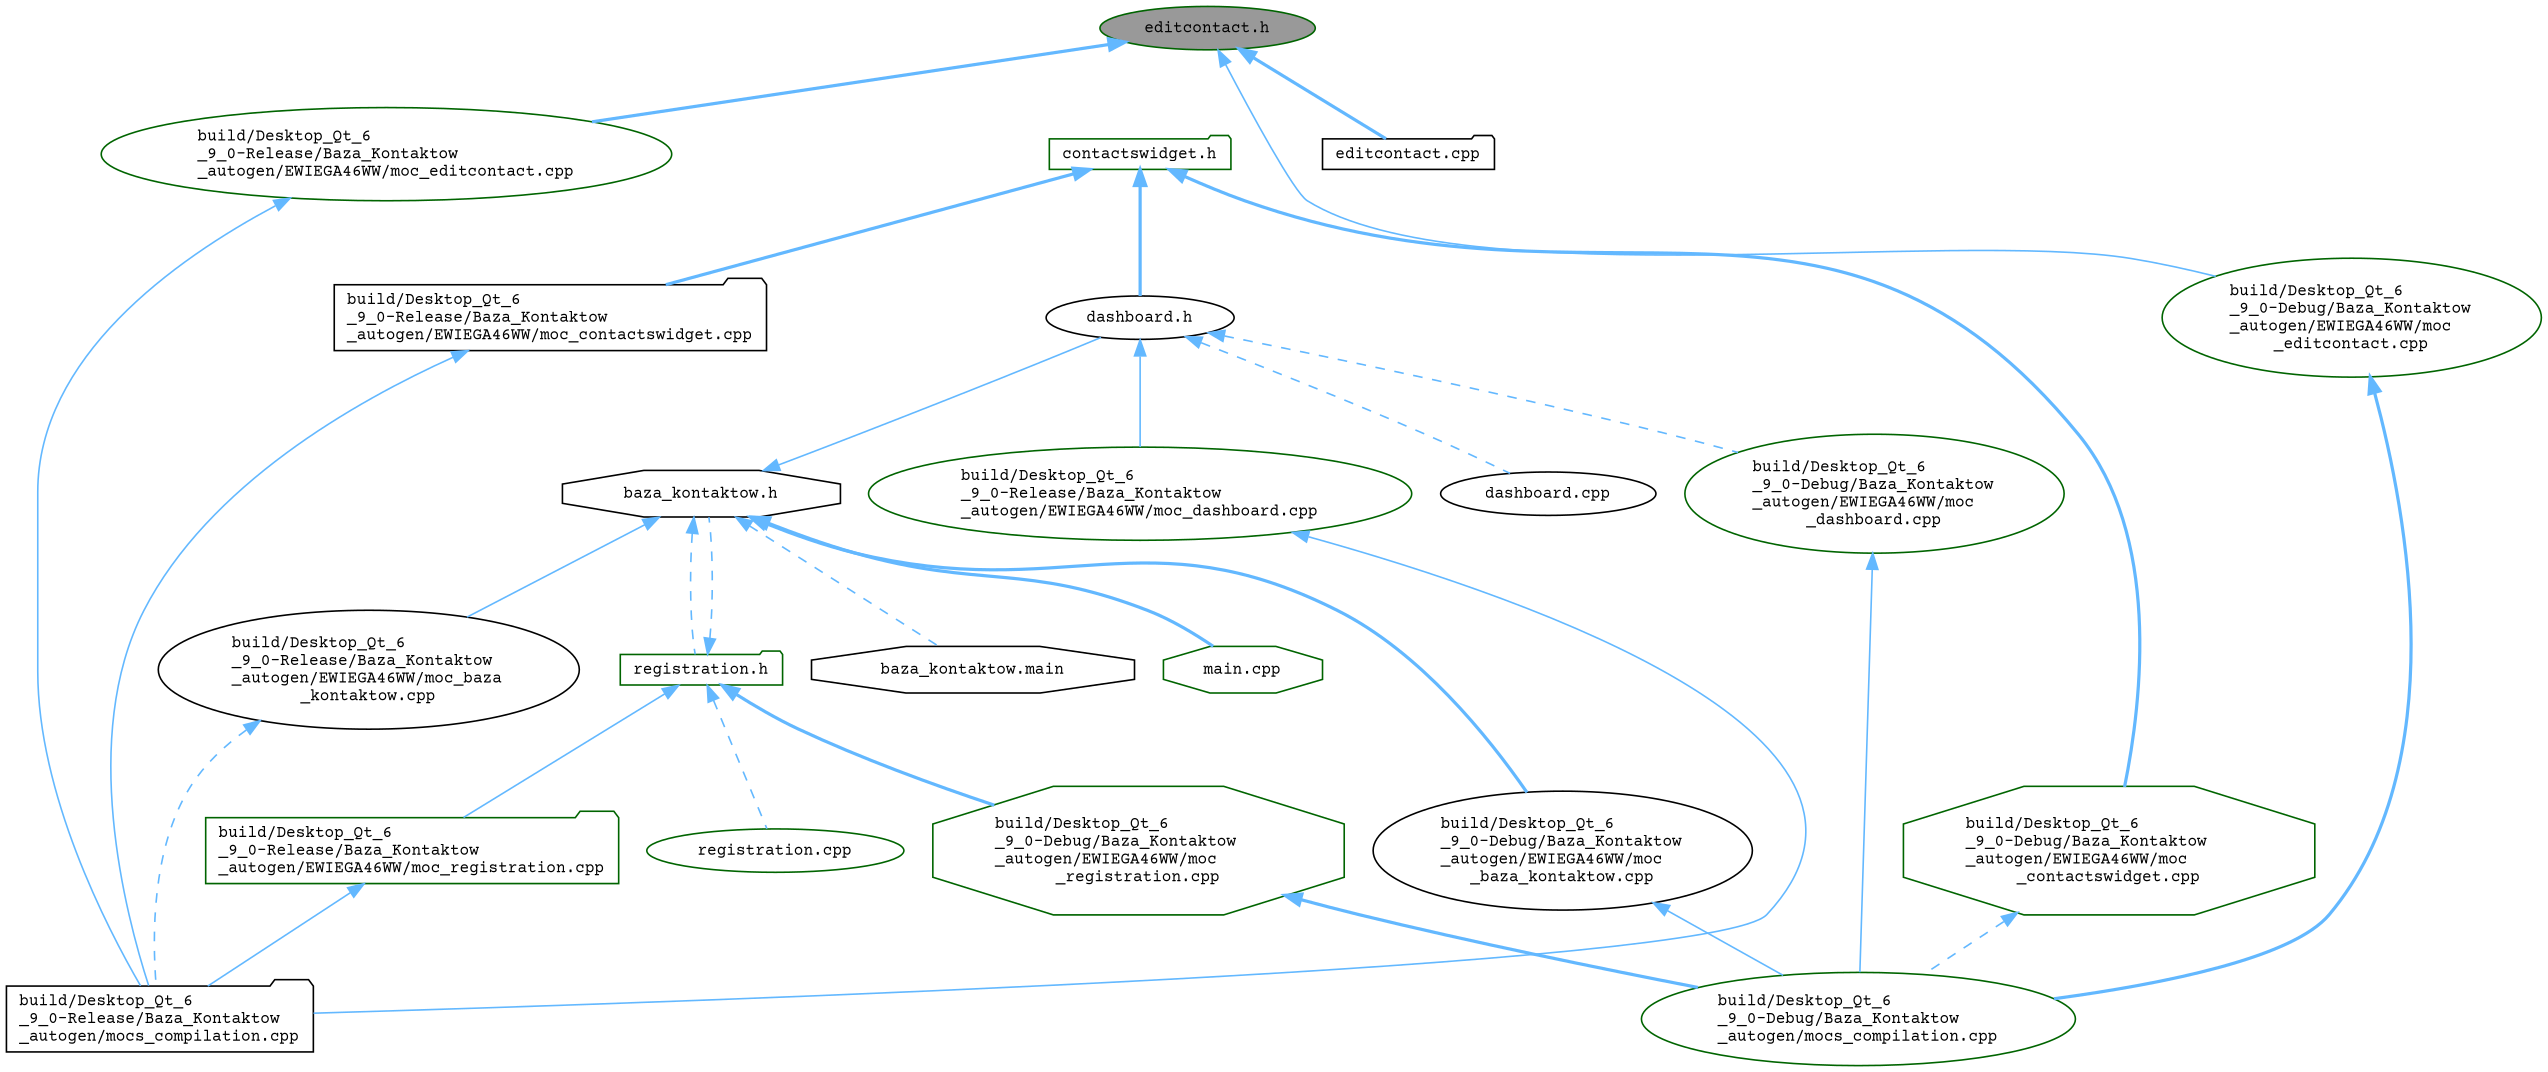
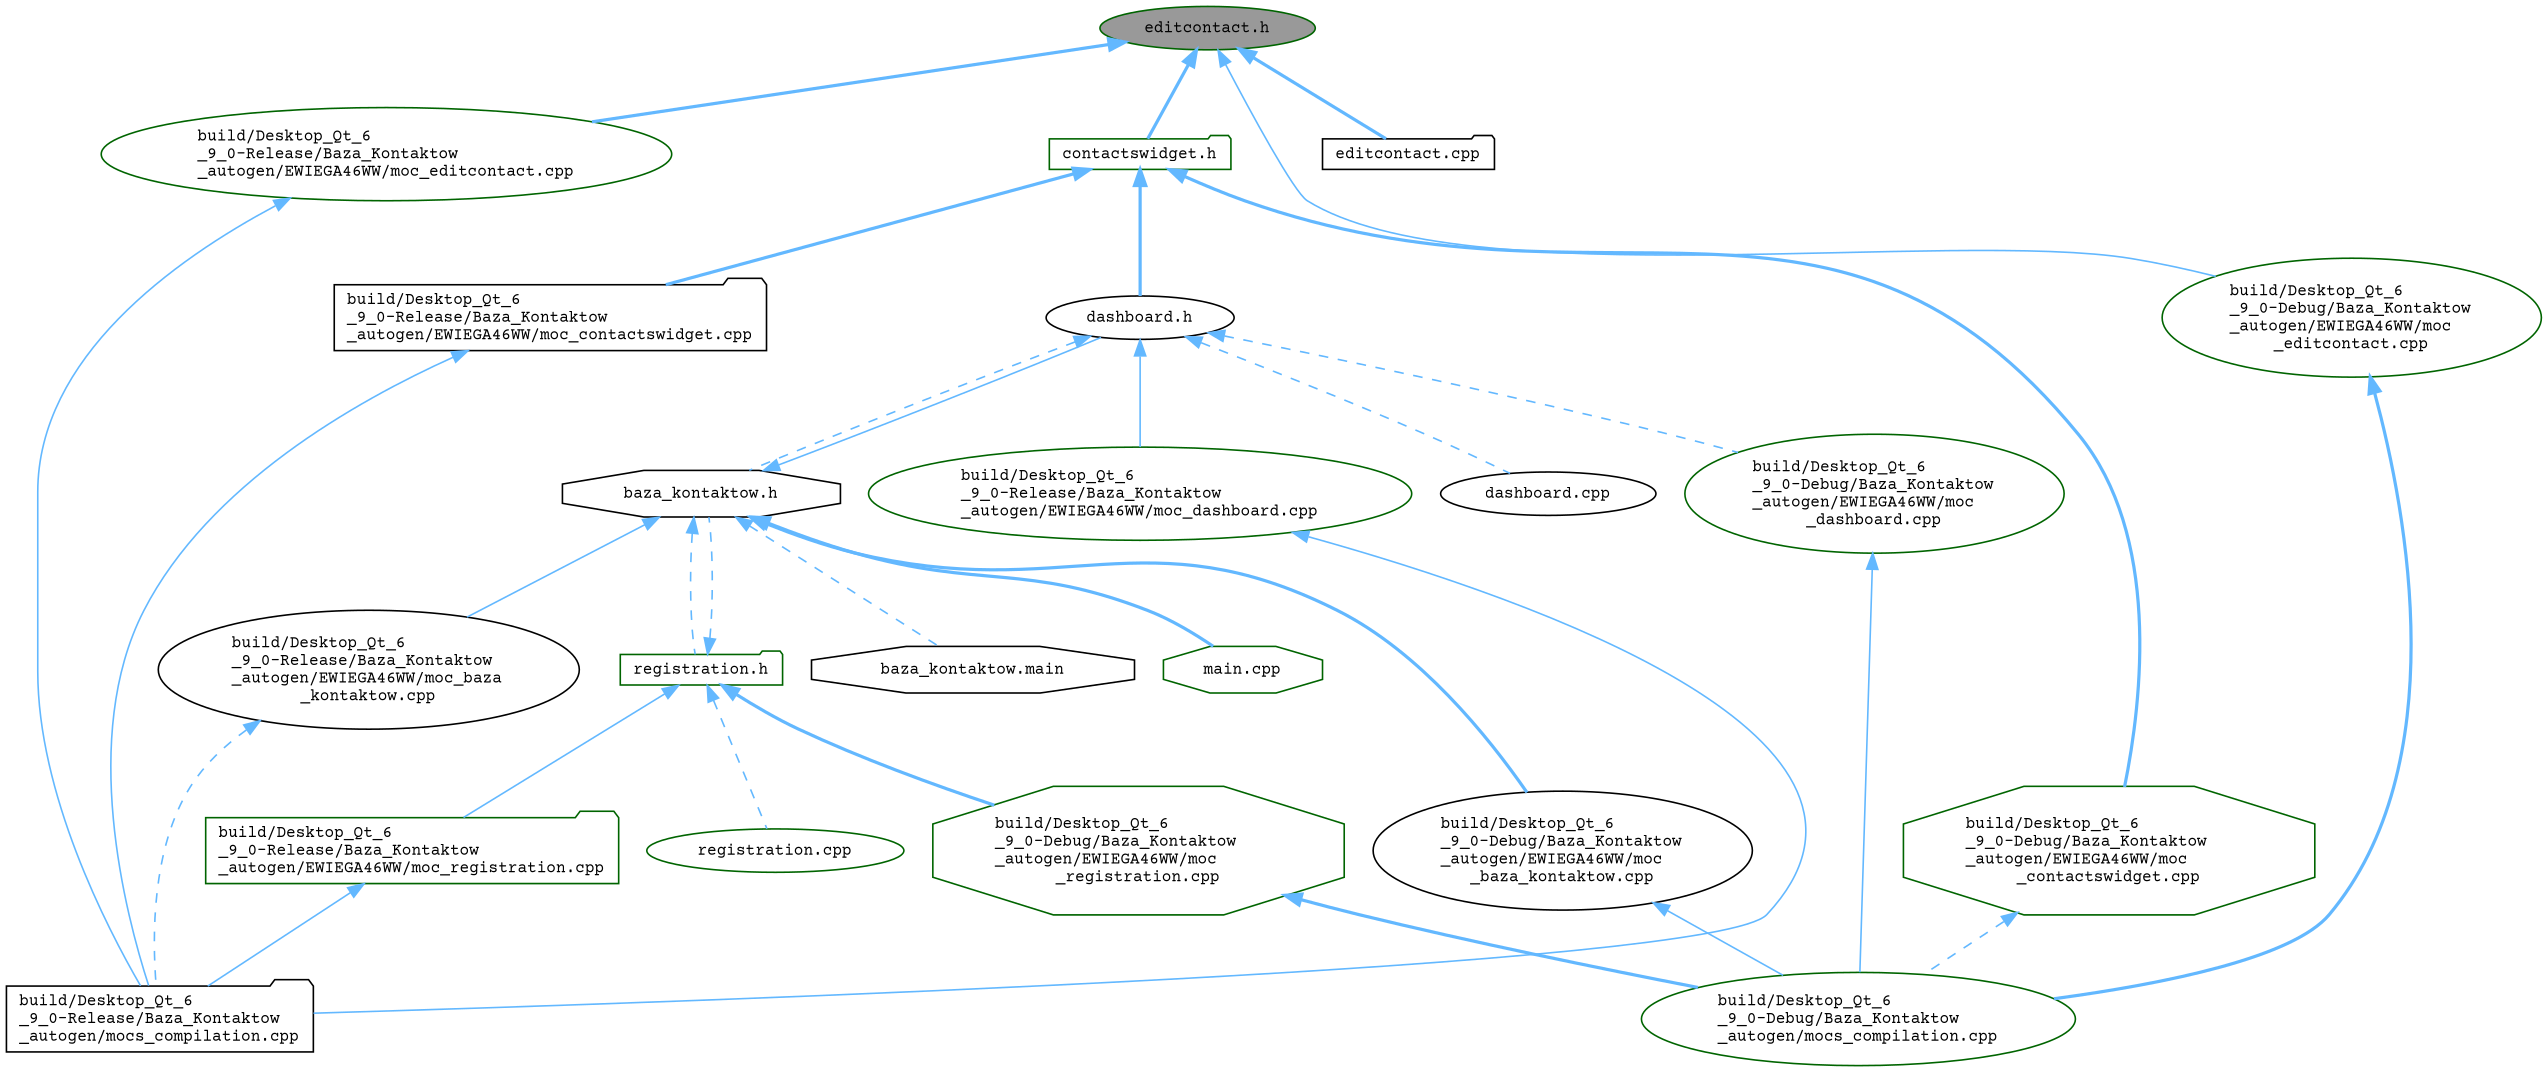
none -> (1168, 101)
none -> (912, 405)
